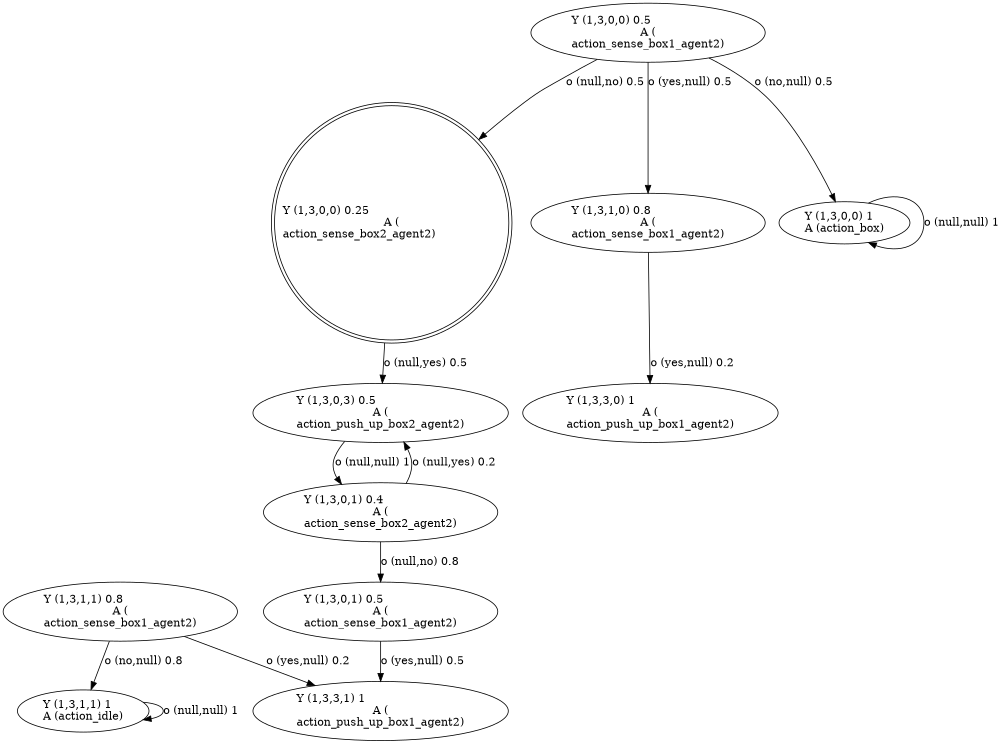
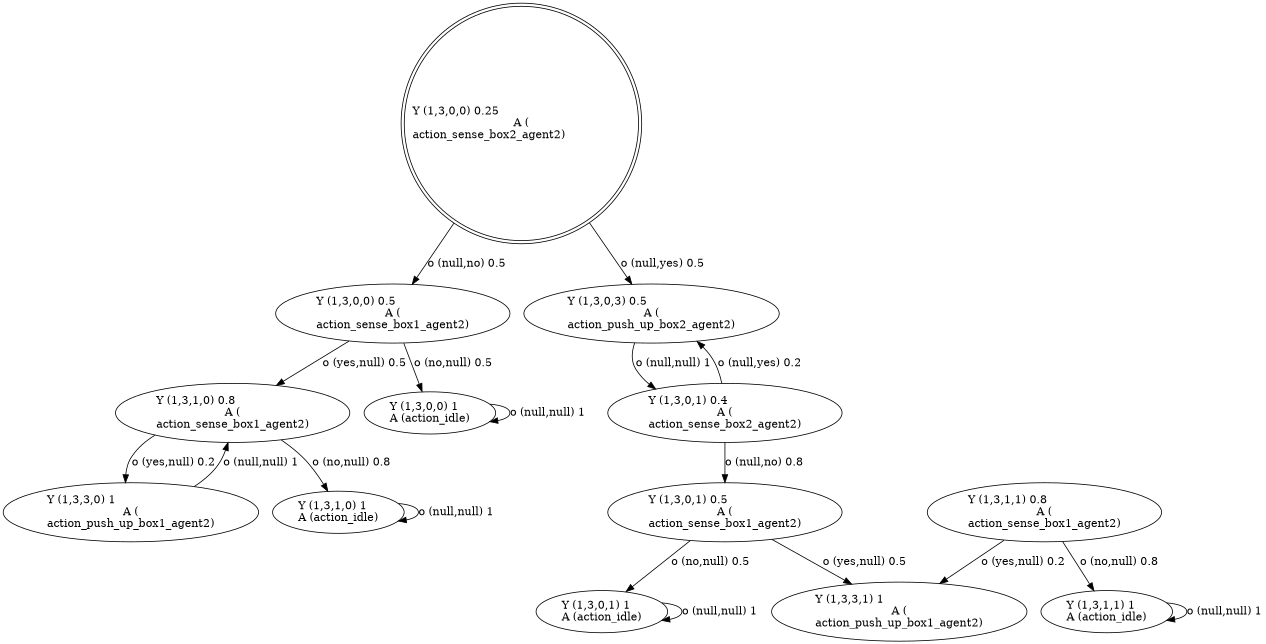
(538, 93) -> (435, 250)
(845, 223) -> (430, 413)
none -> (213, 471)
none -> (338, 512)
none -> (602, 612)
